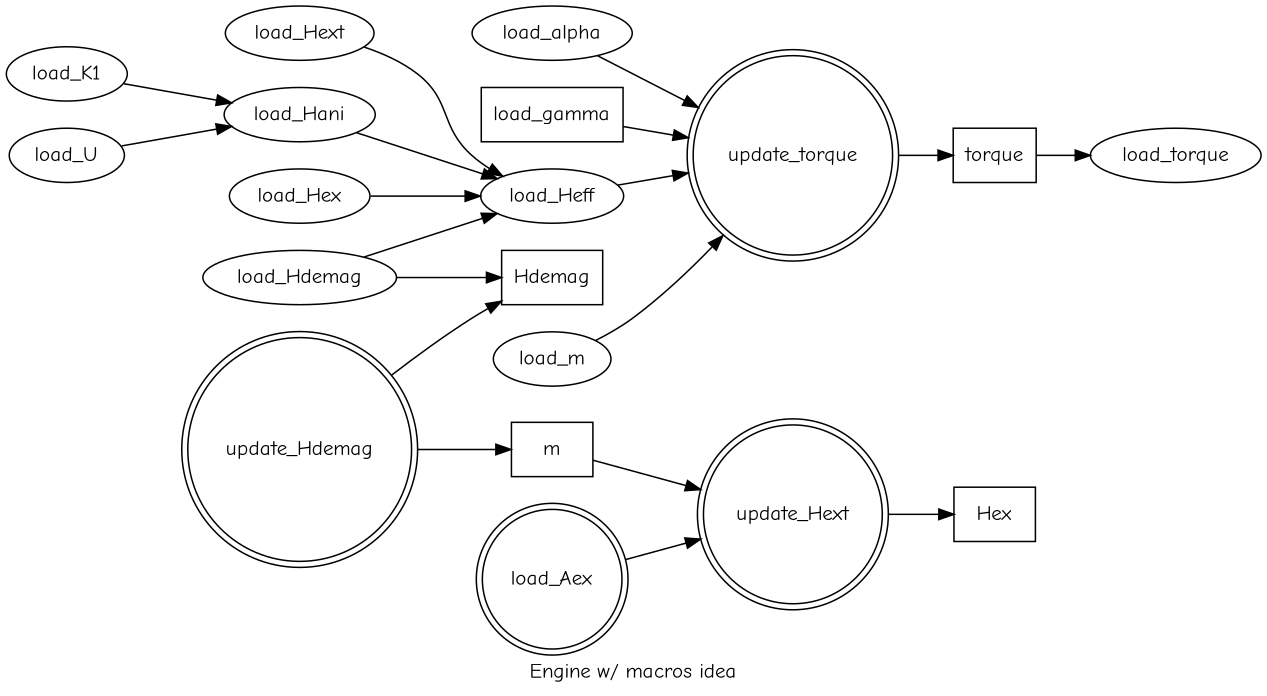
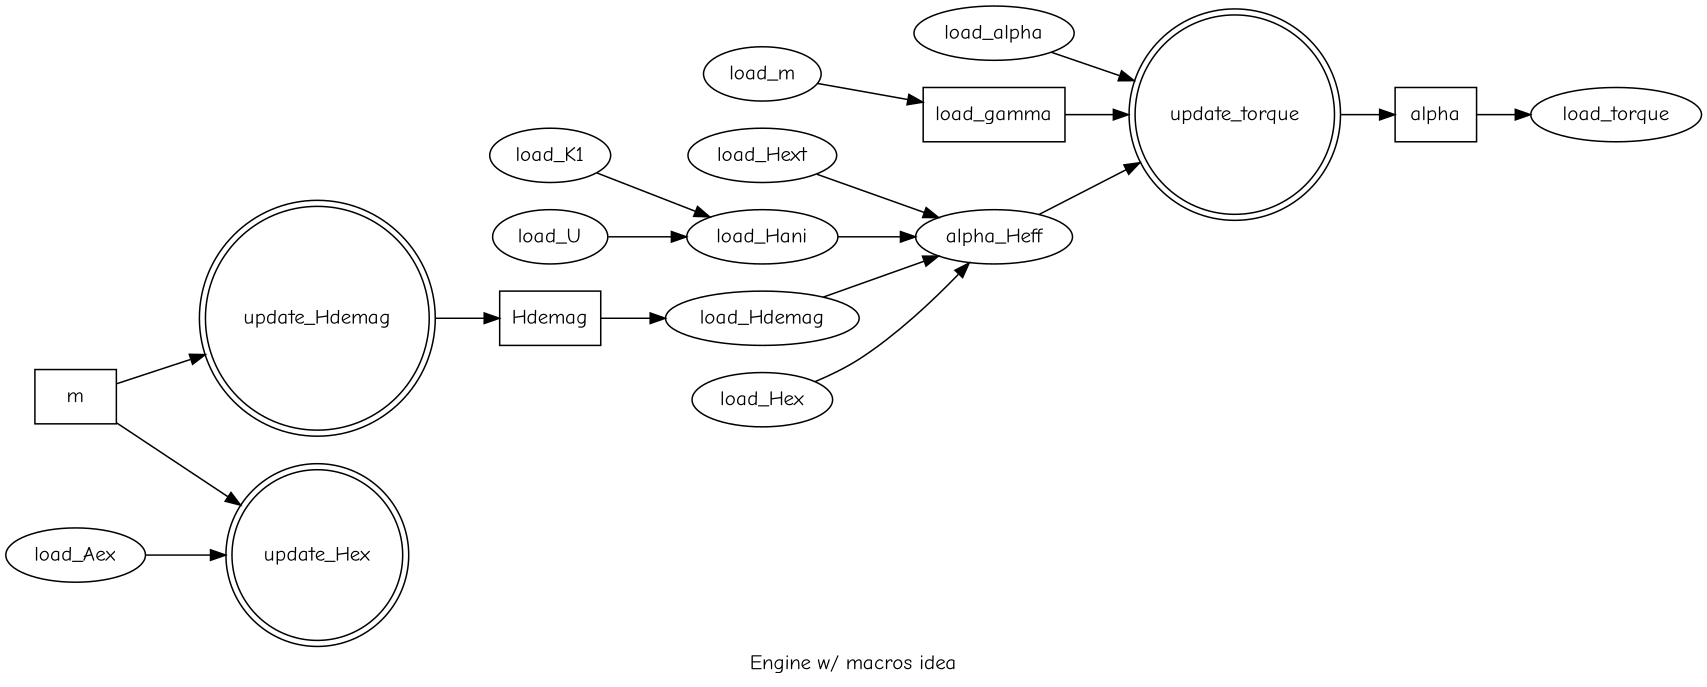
(995, 155) -> (1436, 115)
(552, 196) -> (994, 237)
(442, 278) -> (625, 318)
(657, 298) -> (863, 91)
(457, 449) -> (153, 372)
(793, 514) -> (317, 555)
(995, 514) -> none
(552, 579) -> (76, 555)
